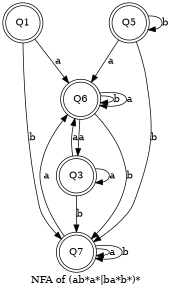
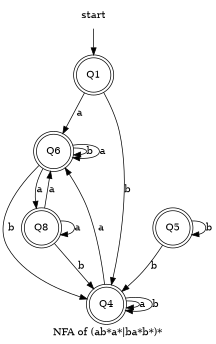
none -> (94, 16)
(107, 58) -> none
(76, 176) -> (42, 228)
(76, 252) -> (106, 304)
